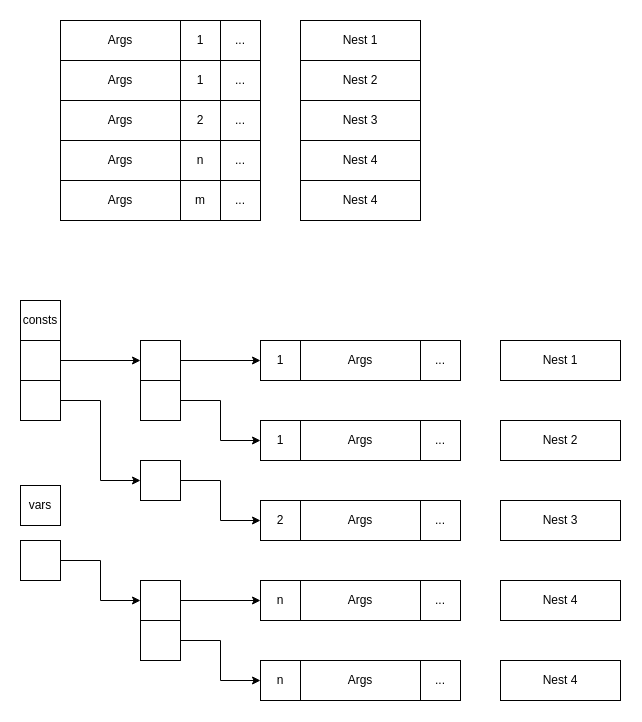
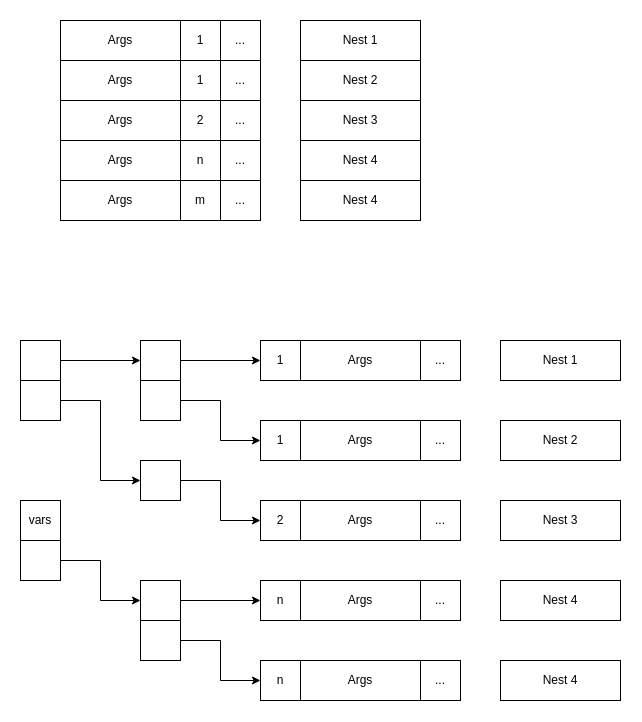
(41, 321) -> none
(41, 506) -> (41, 521)
